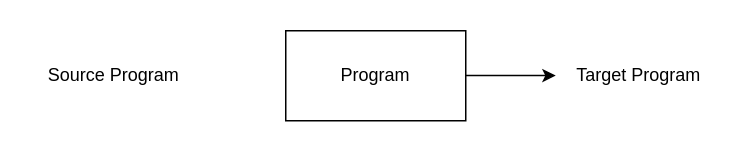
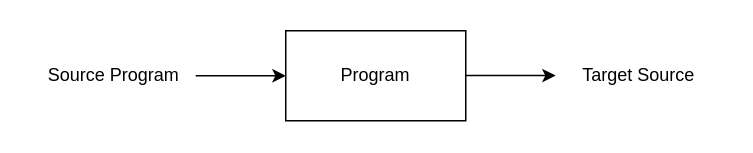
none -> (236, 76)
(639, 76) -> (639, 76)
